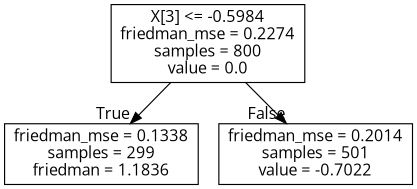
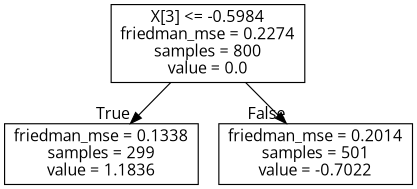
(101, 154) -> (101, 154)
